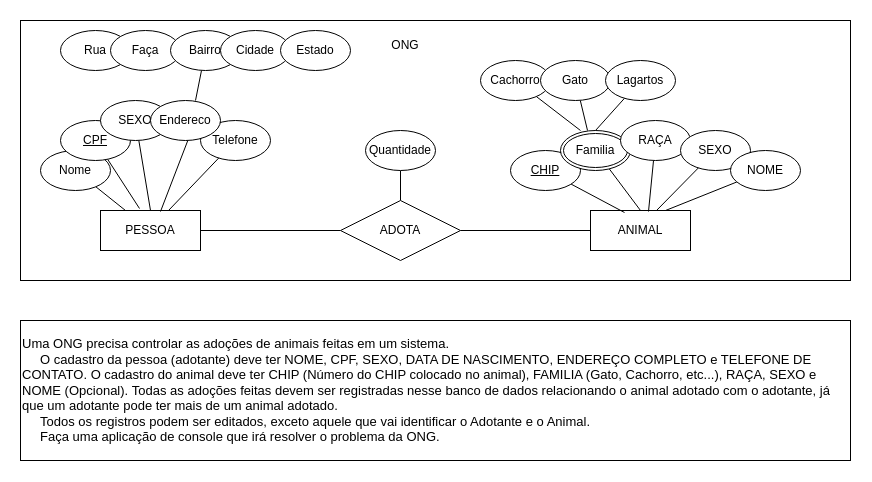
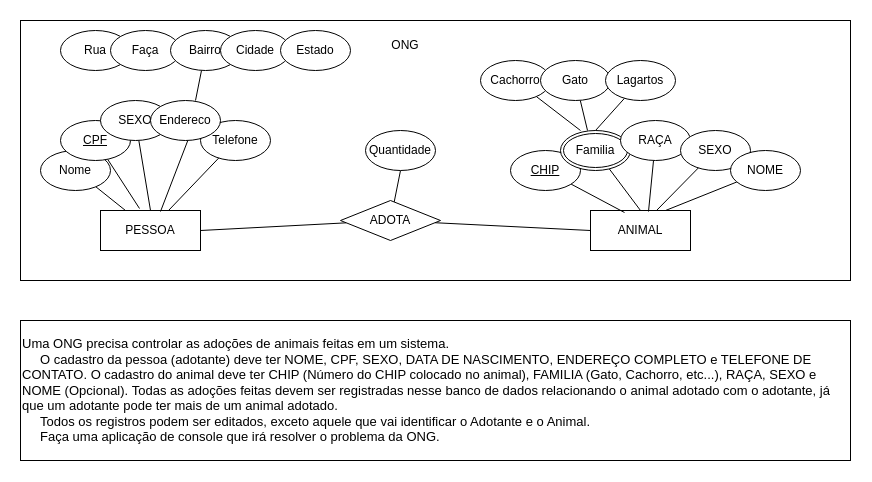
(401, 231) -> (391, 221)
